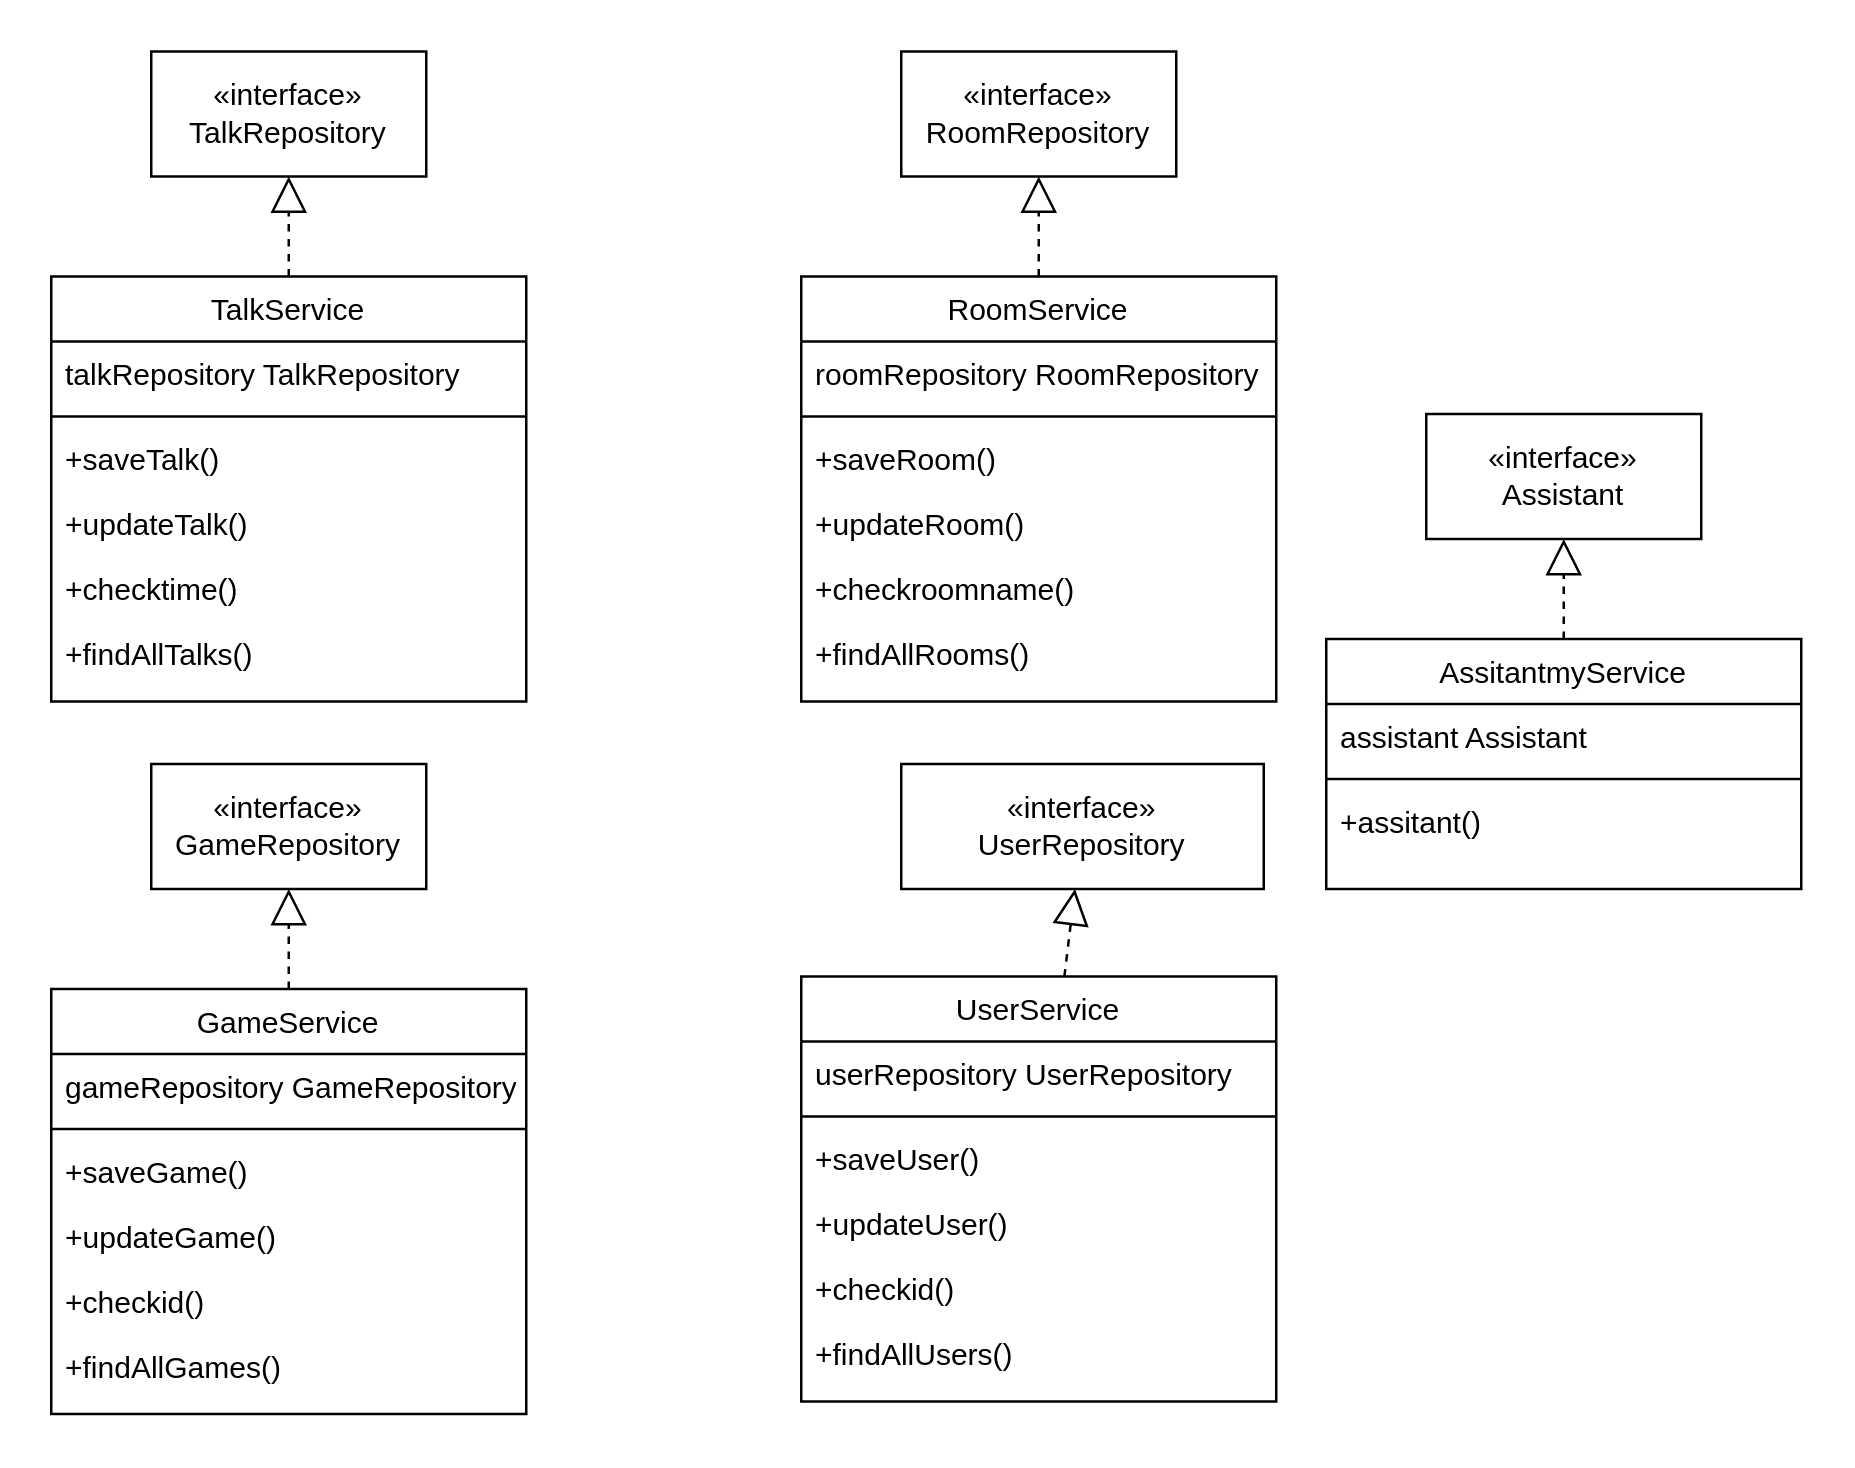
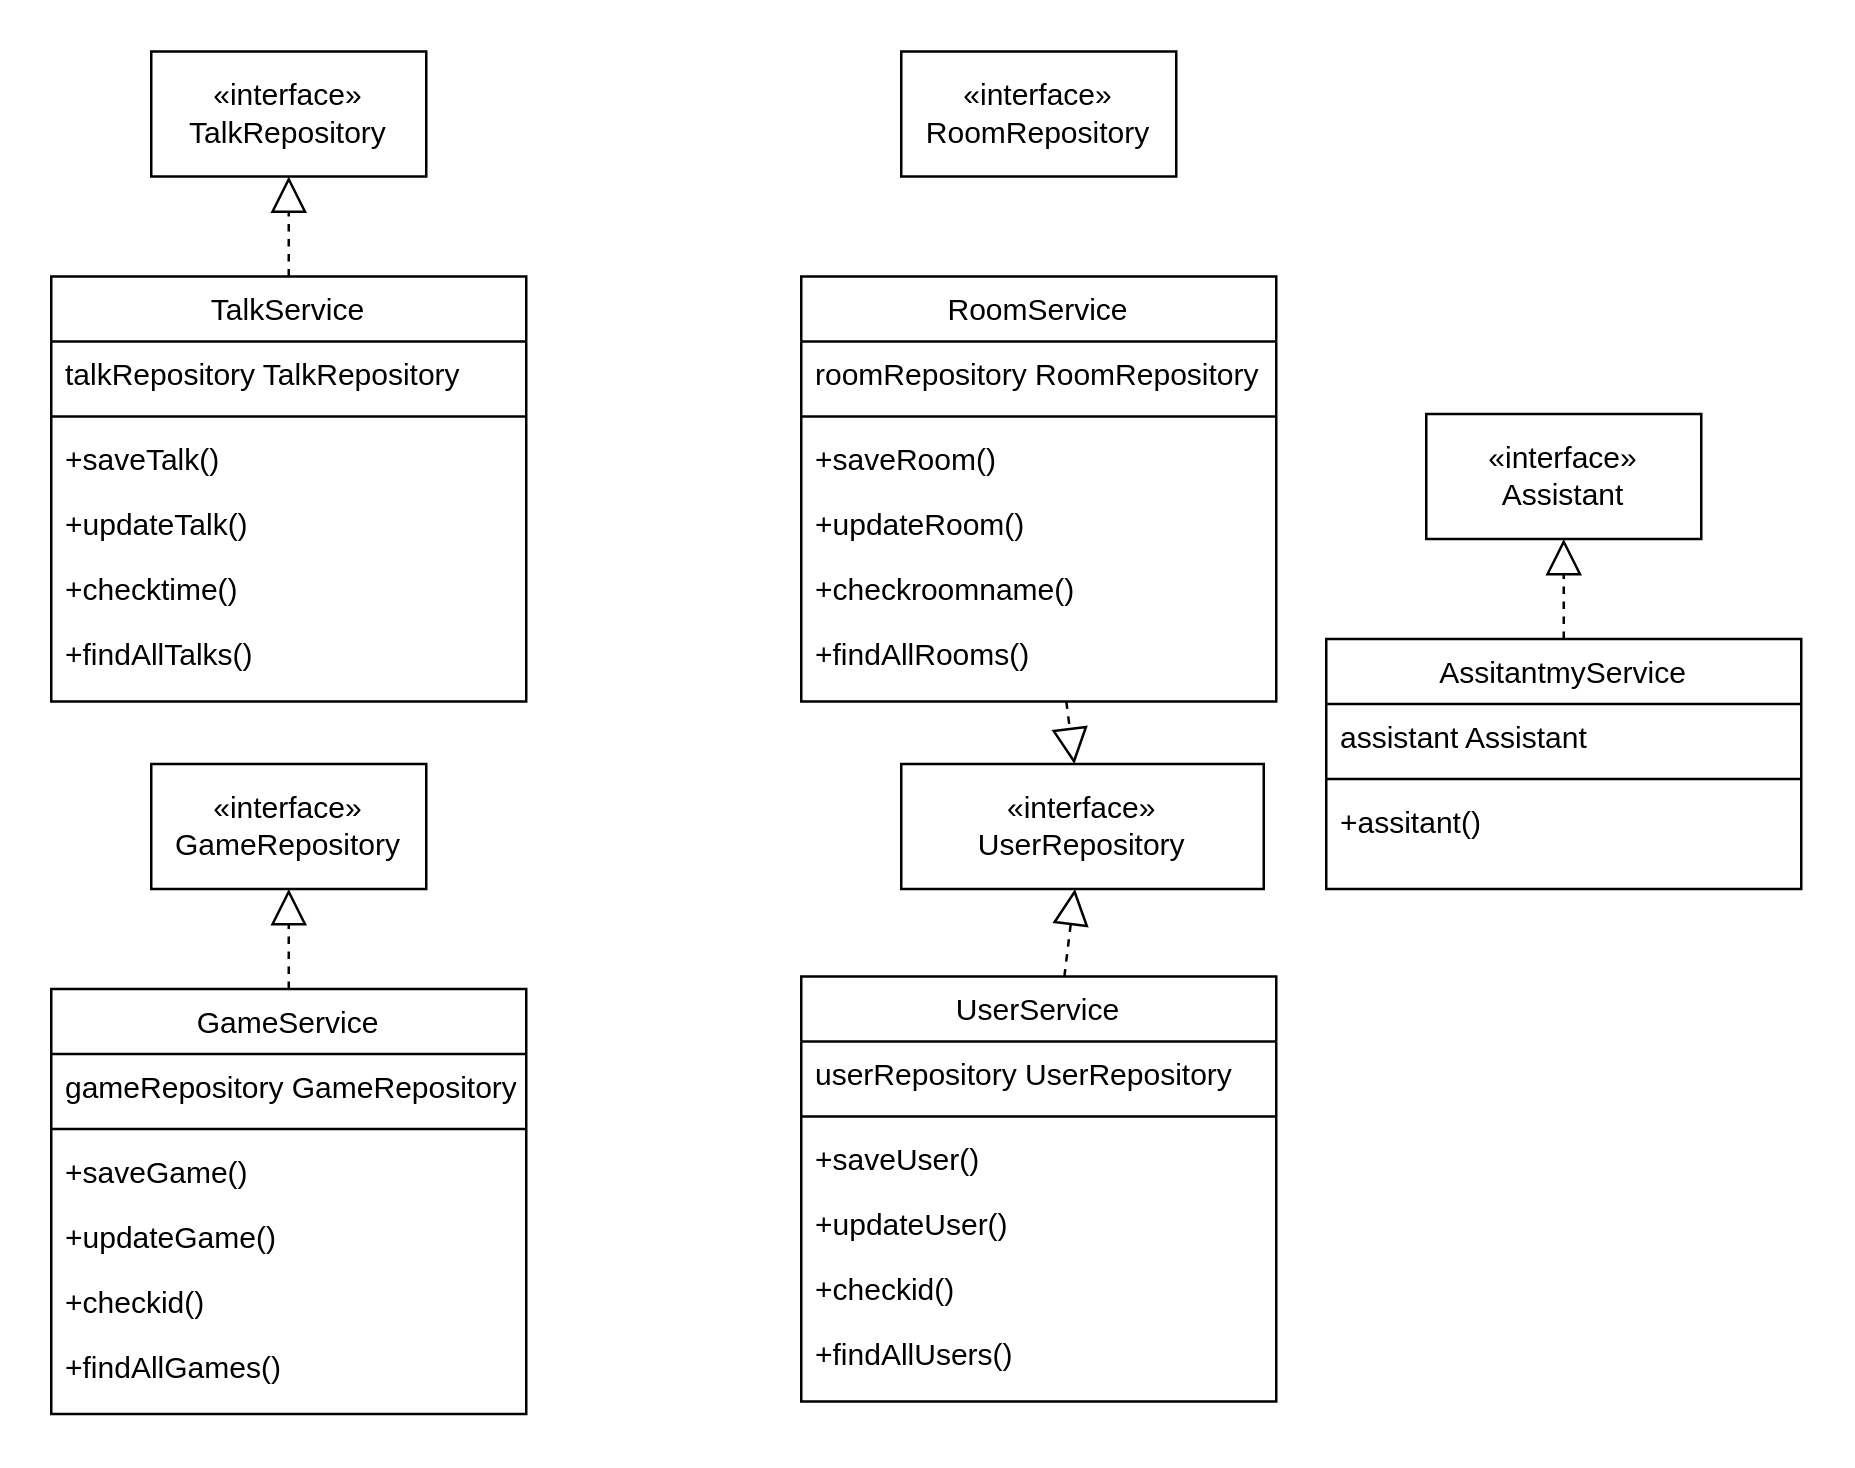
(1039, 244) -> (1068, 718)
